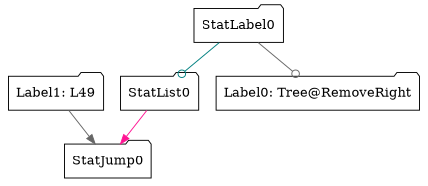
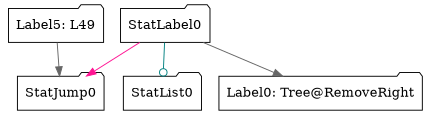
(275, 57) -> (239, 57)
(56, 93) -> (56, 25)
(137, 123) -> (117, 57)
